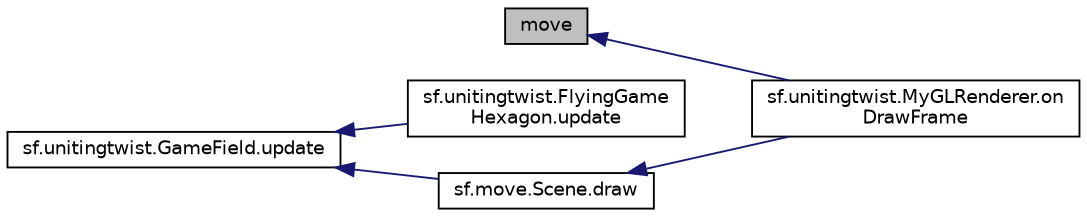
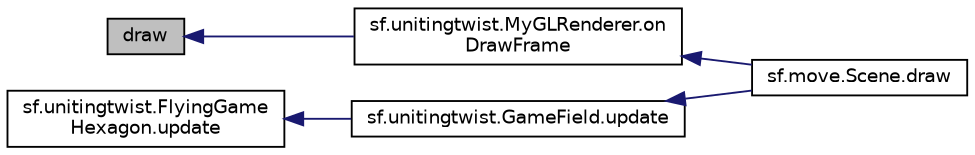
(546, 26) -> (146, 36)
(381, 127) -> (327, 119)
(718, 153) -> (726, 62)
